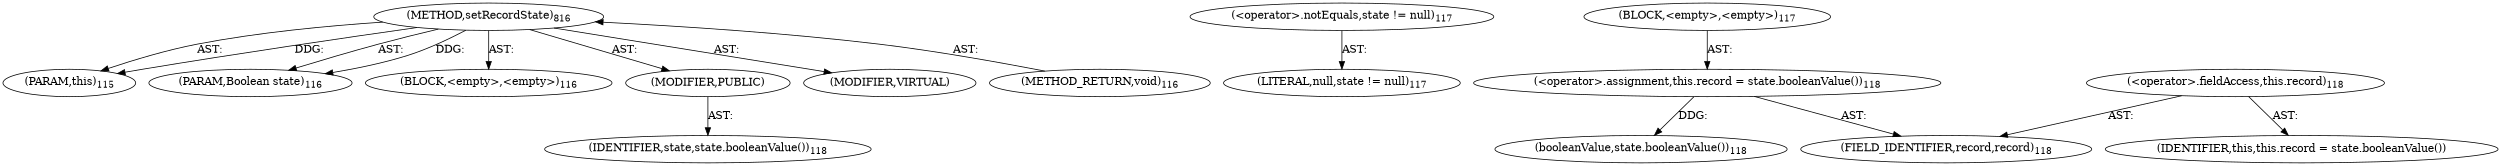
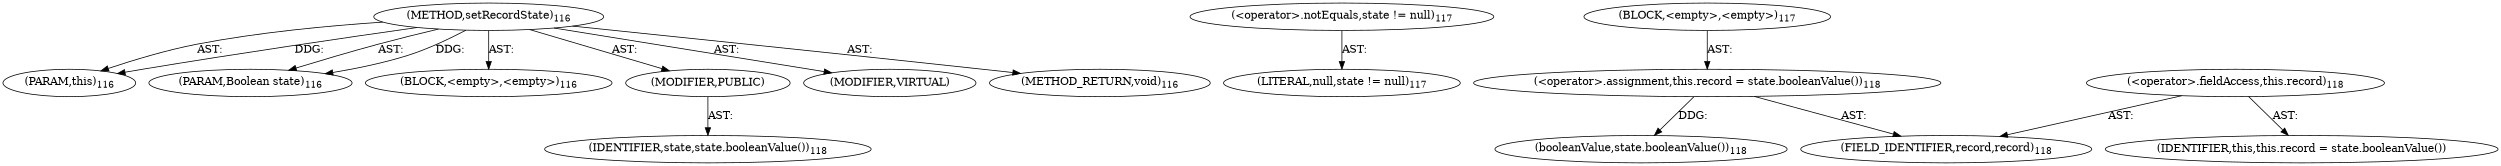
(562, 16) -> (562, 16)
(825, 38) -> (793, 49)
(105, 82) -> (105, 82)
